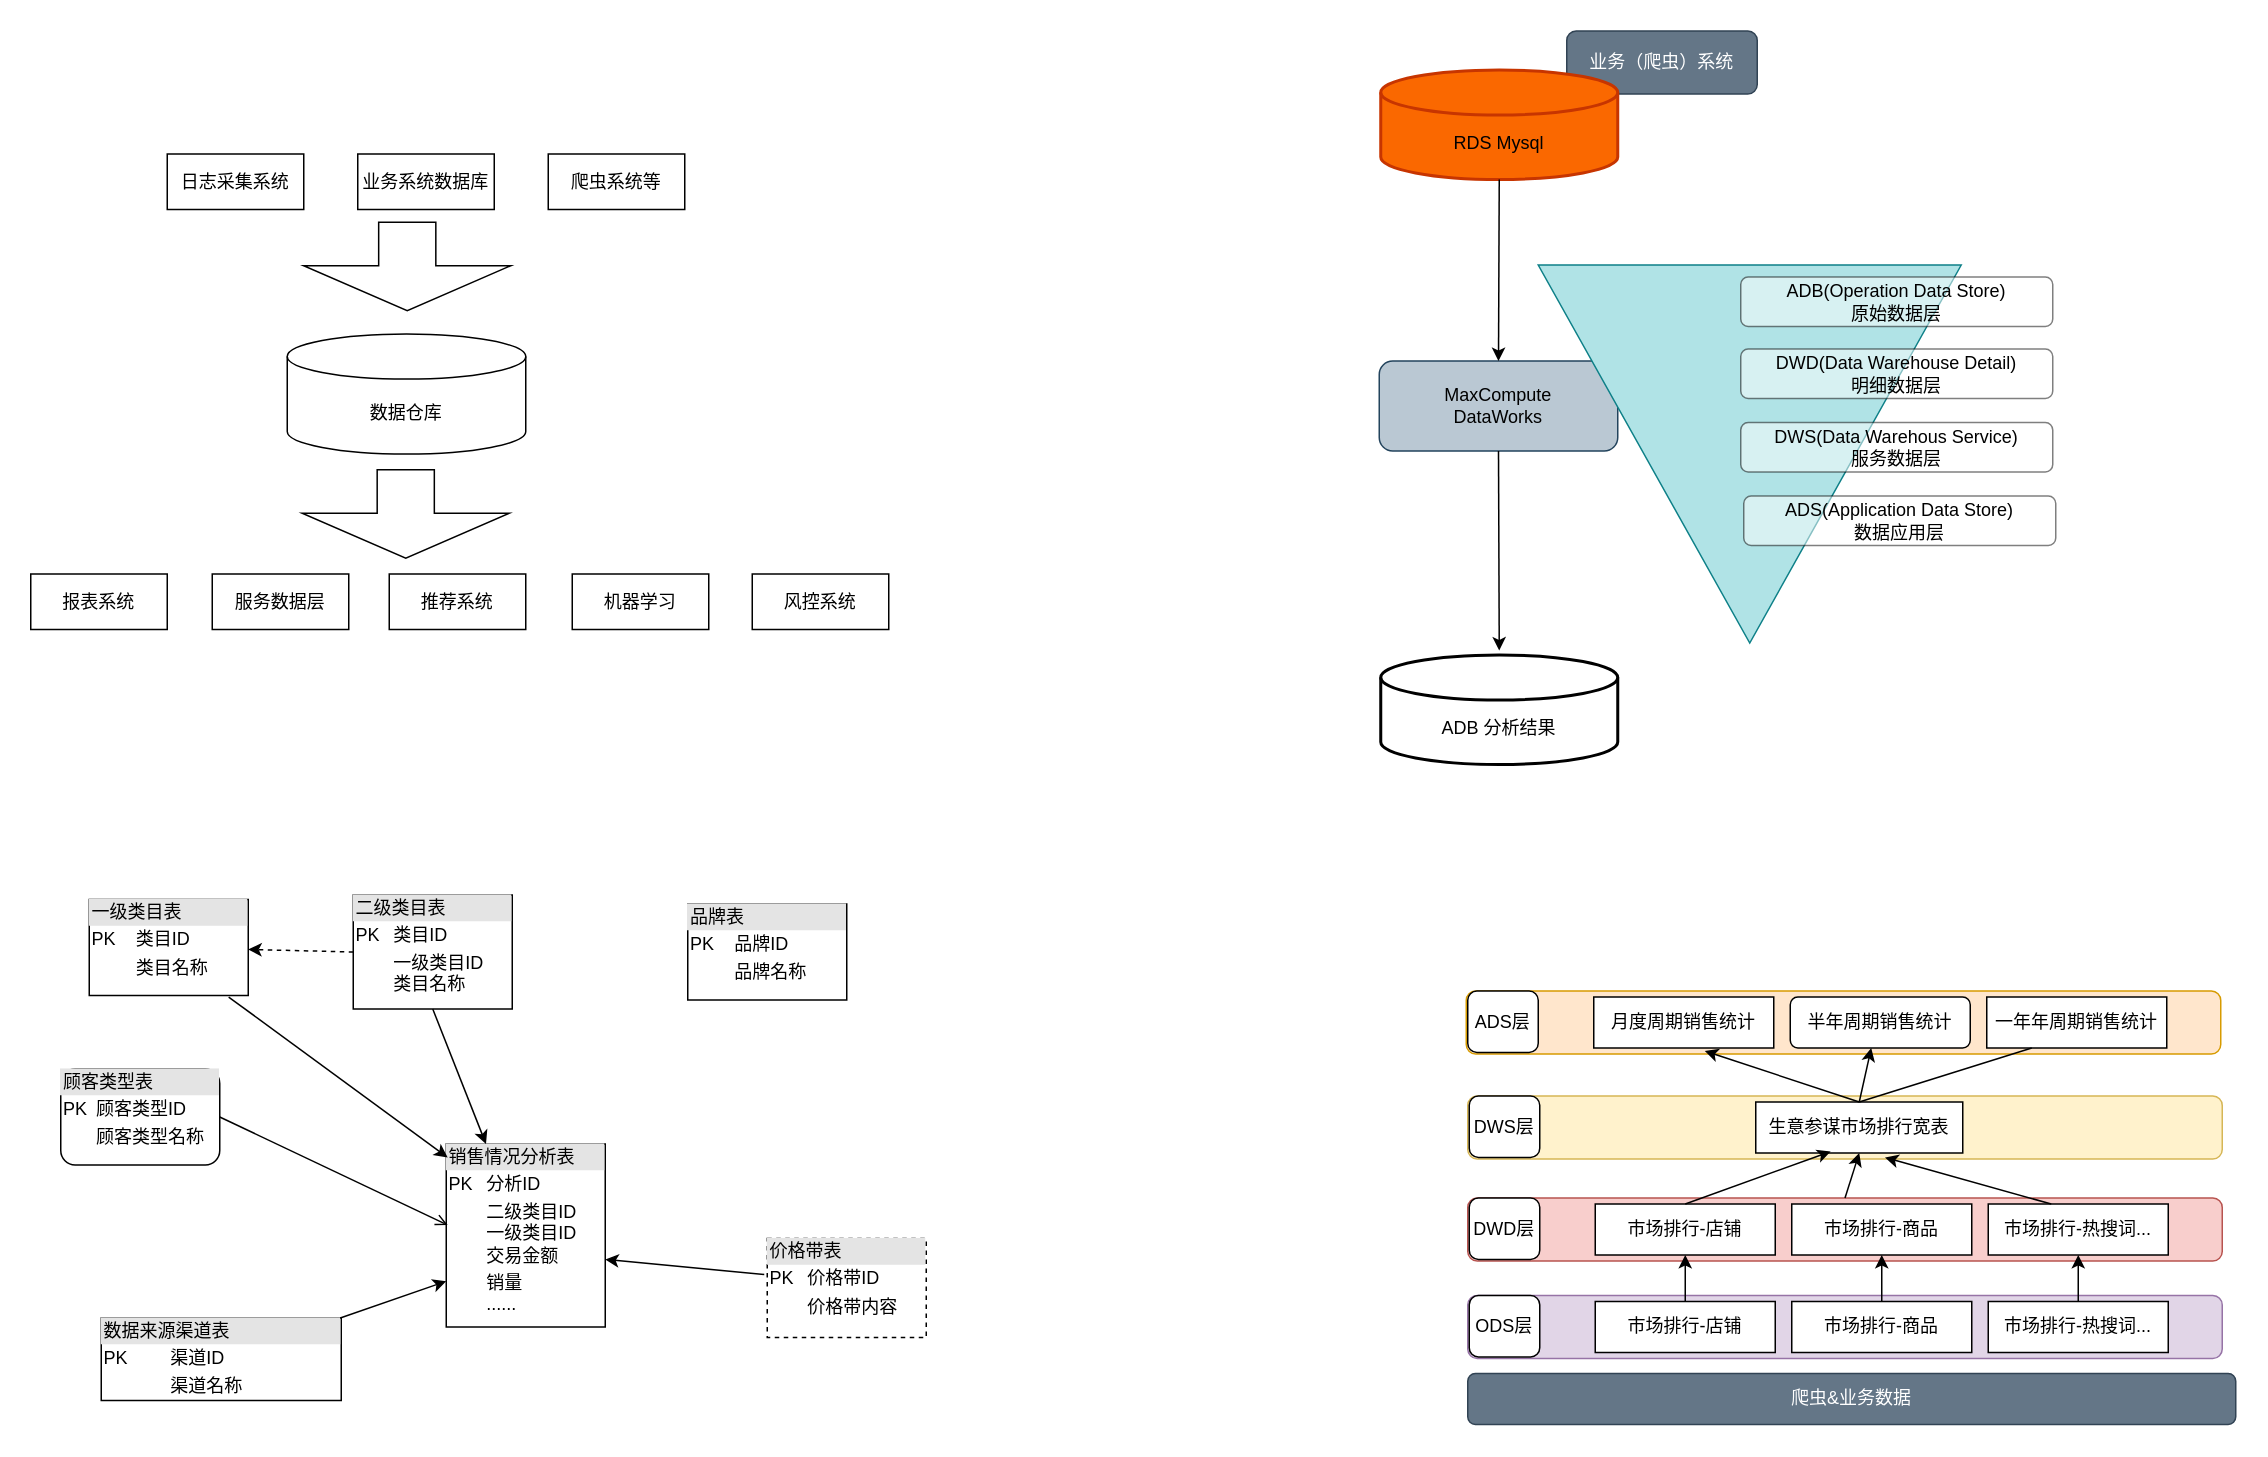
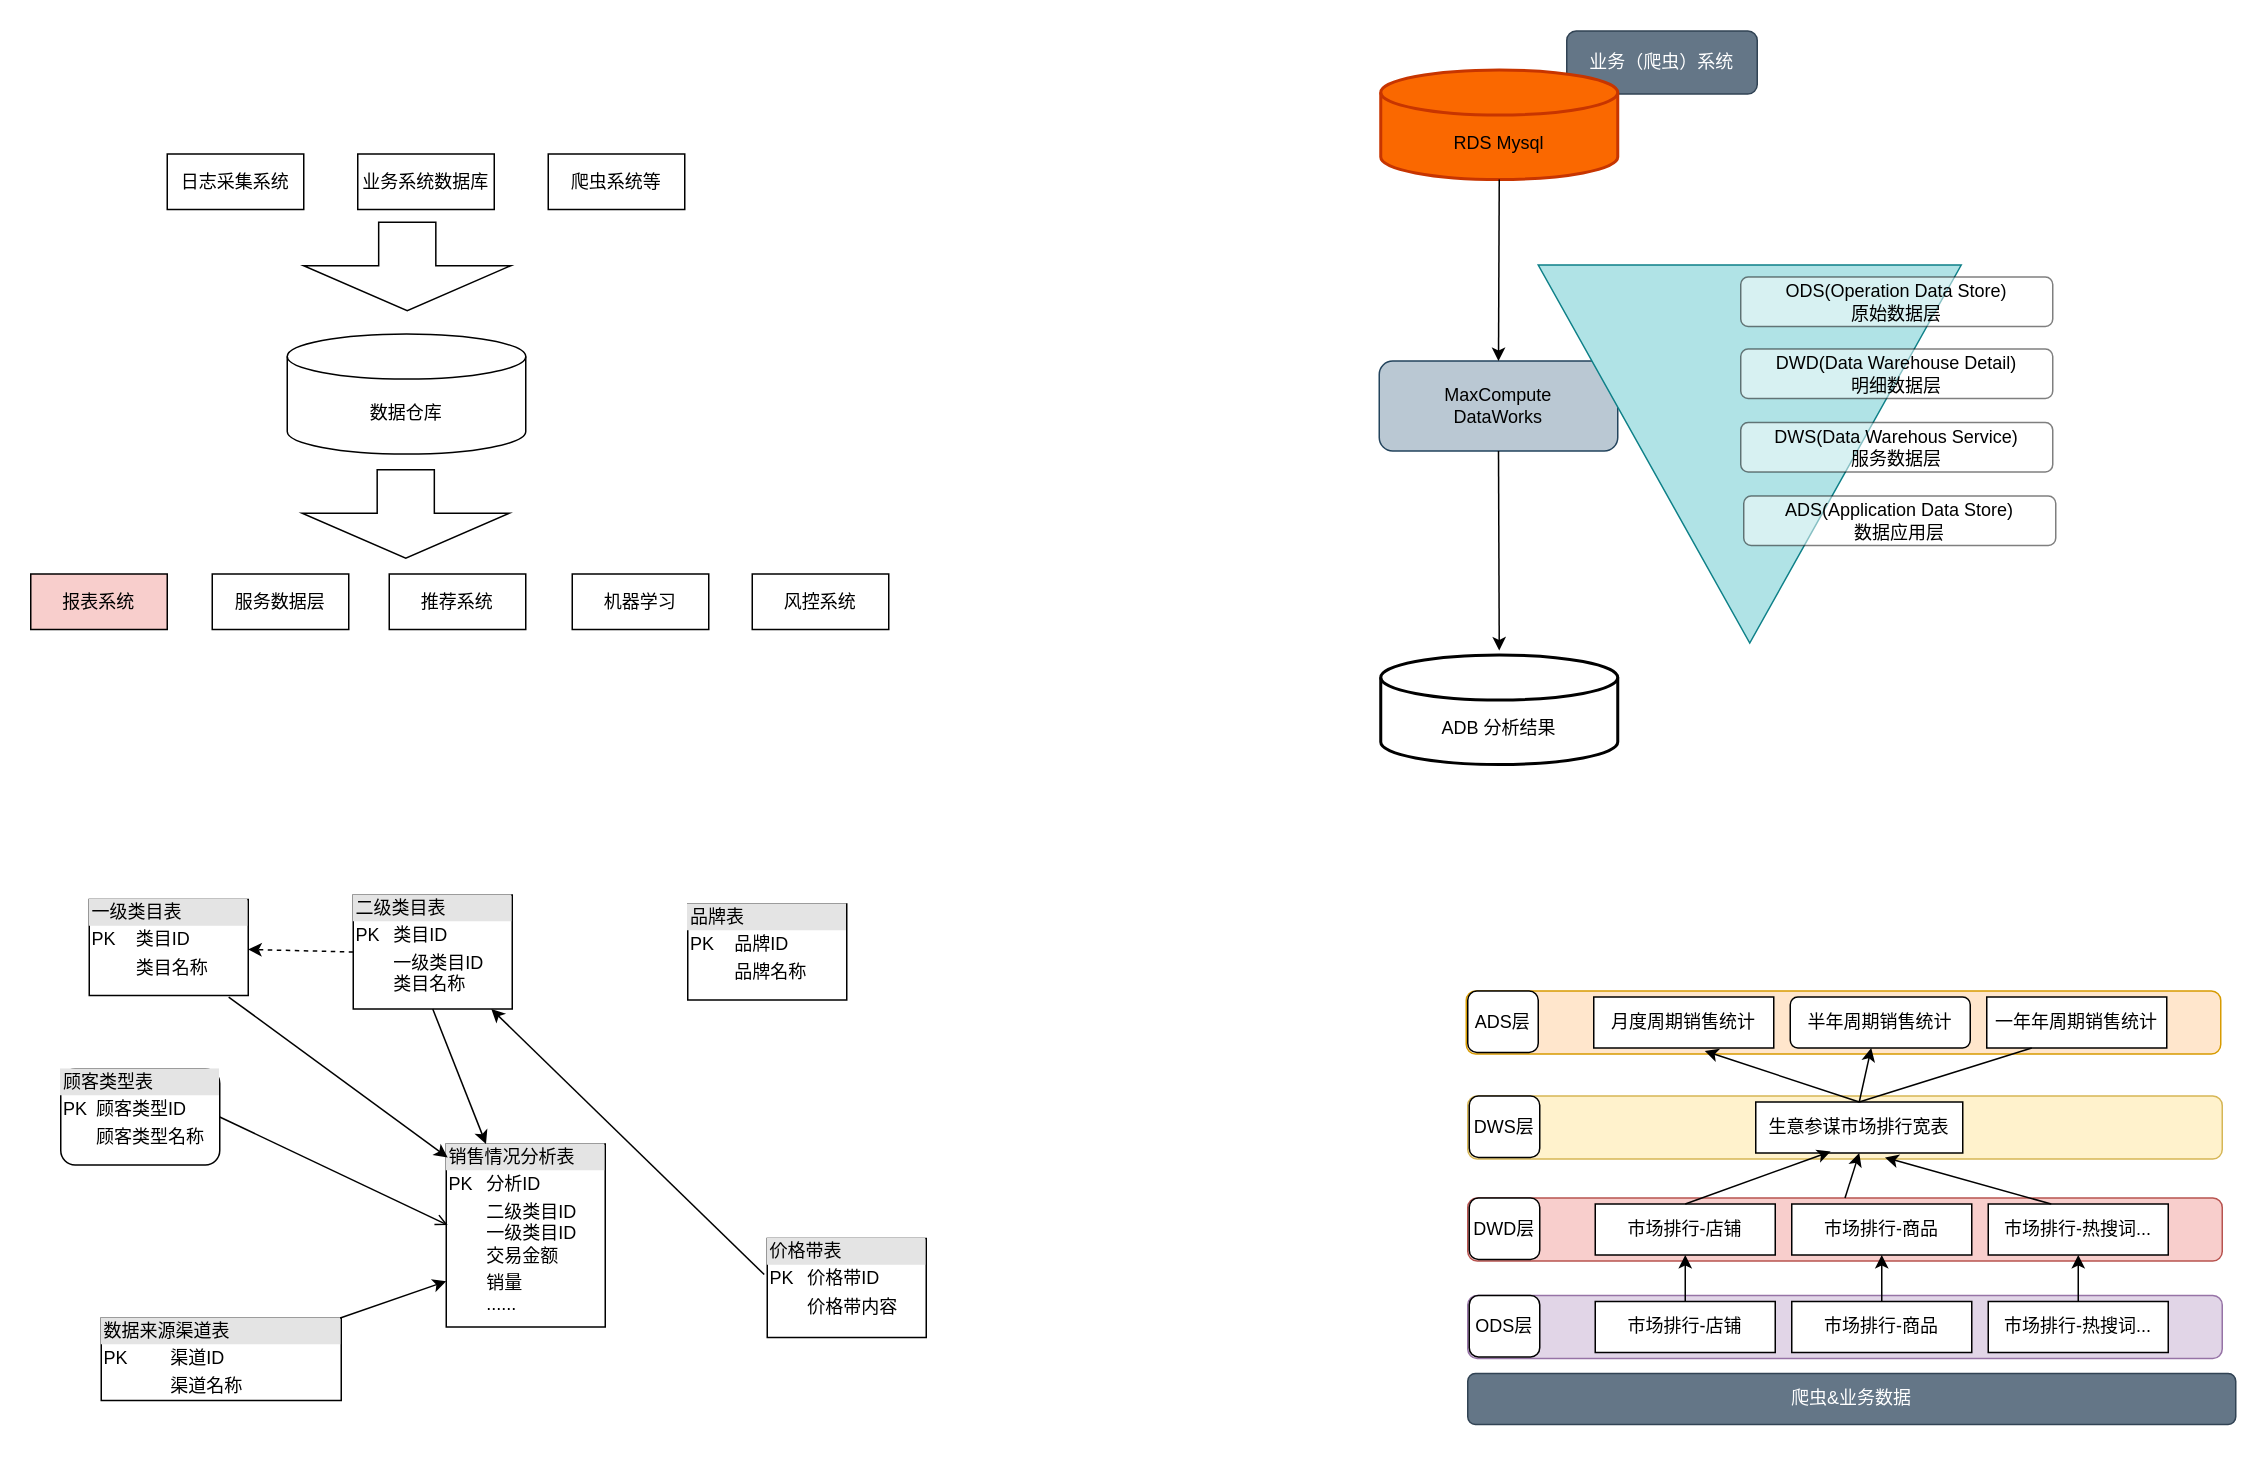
(1897, 302) -> (1897, 302)
(99, 602) -> (99, 602)
(689, 1267) -> (632, 1145)
(847, 1288) -> (847, 1288)
